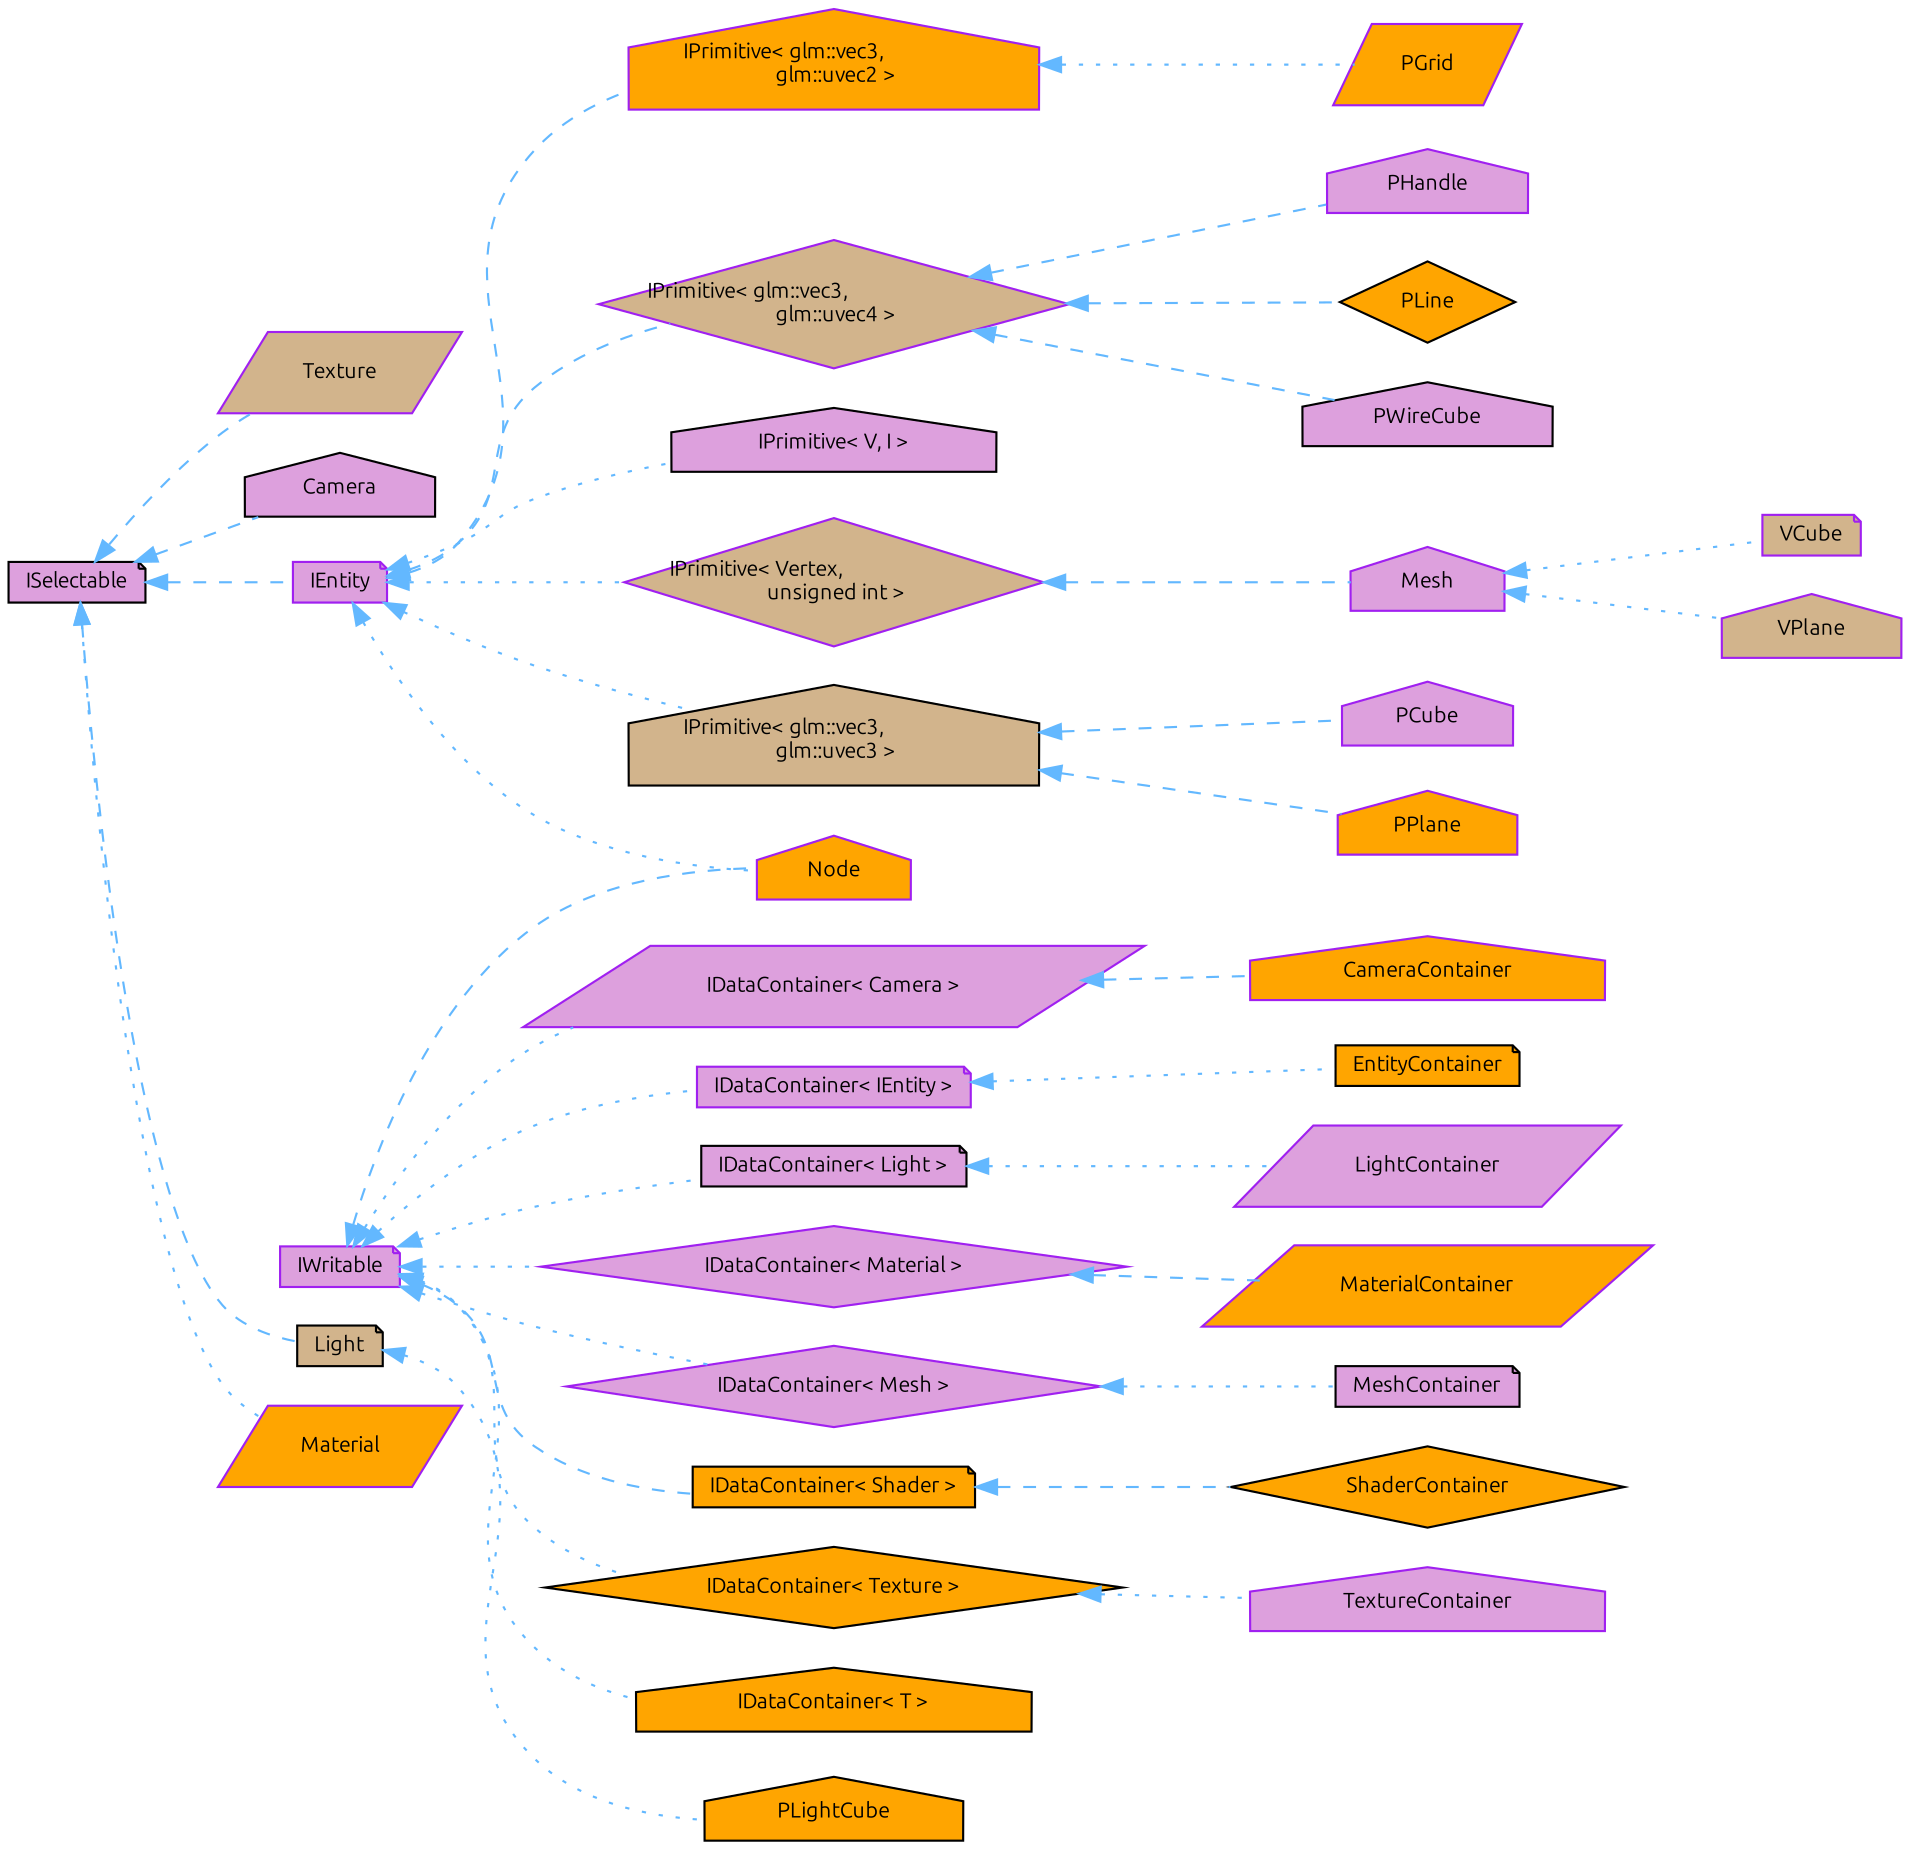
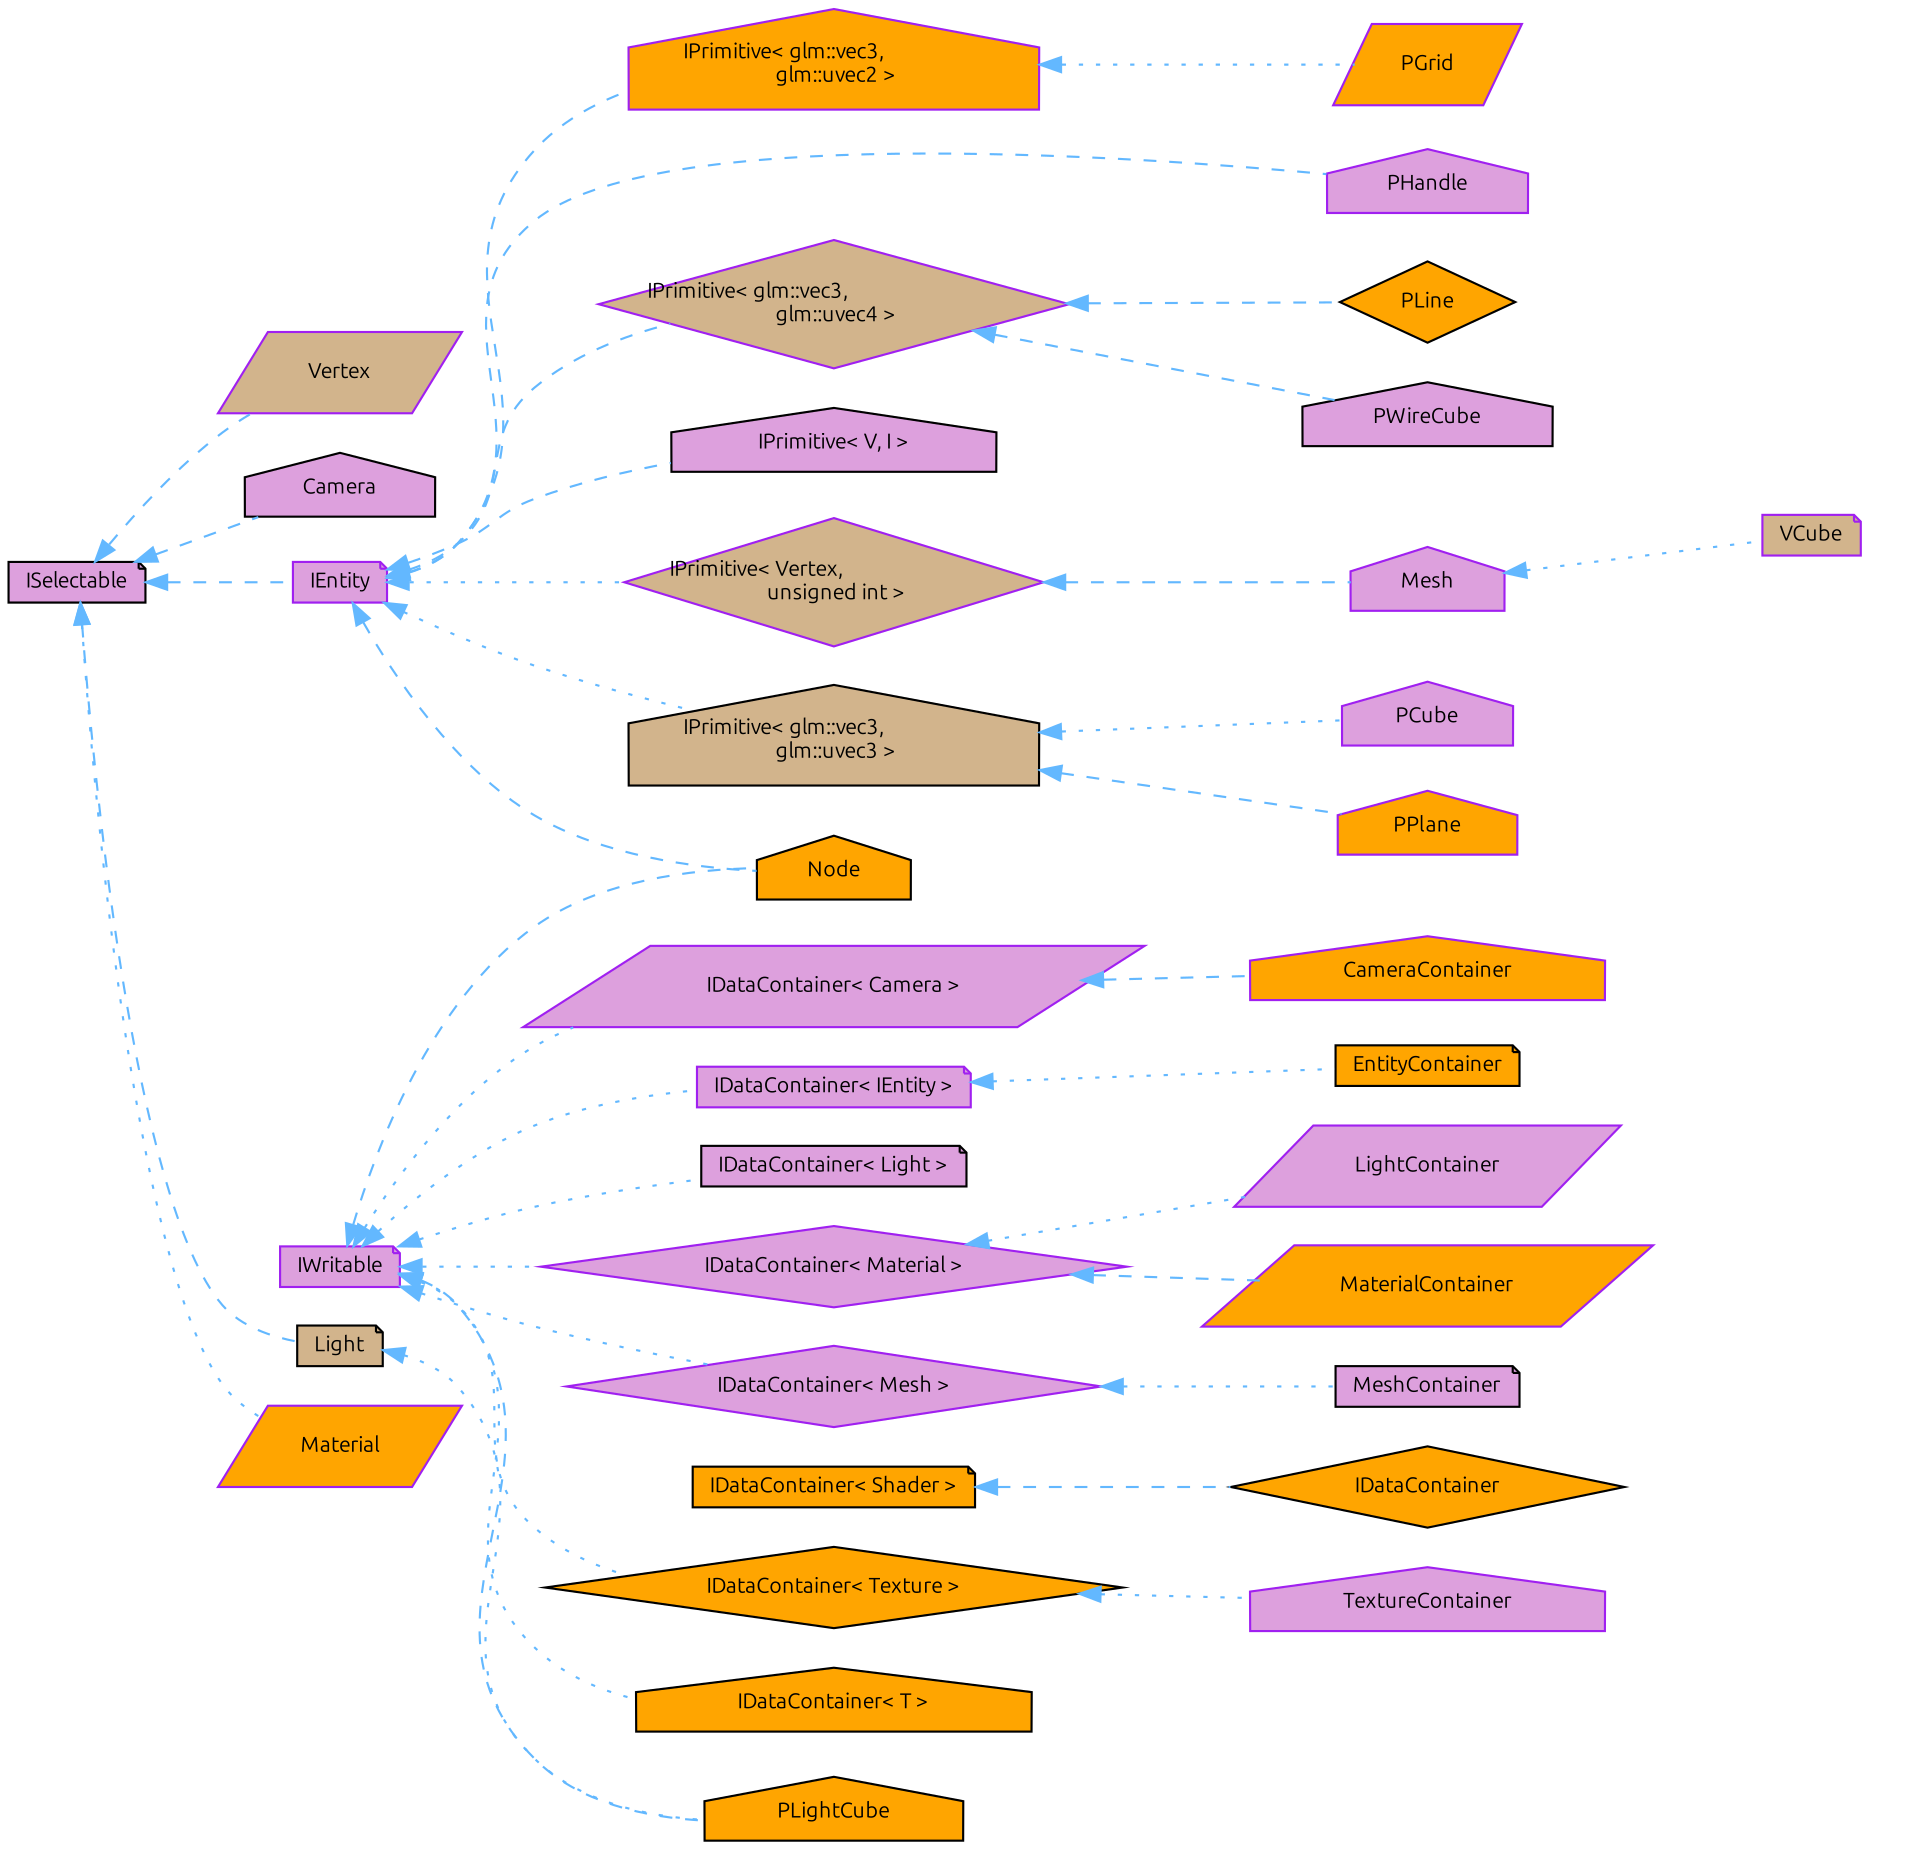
(1159, 239) -> (723, 165)
(340, 373) -> (340, 373)
(534, 499) -> (534, 499)
(1812, 629) -> none
(1201, 726) -> (1201, 726)
(522, 807) -> (522, 807)
(834, 871) -> (834, 871)
(1133, 1166) -> (1120, 1218)
(519, 1433) -> (482, 1603)
(1428, 1487) -> (1428, 1487)
